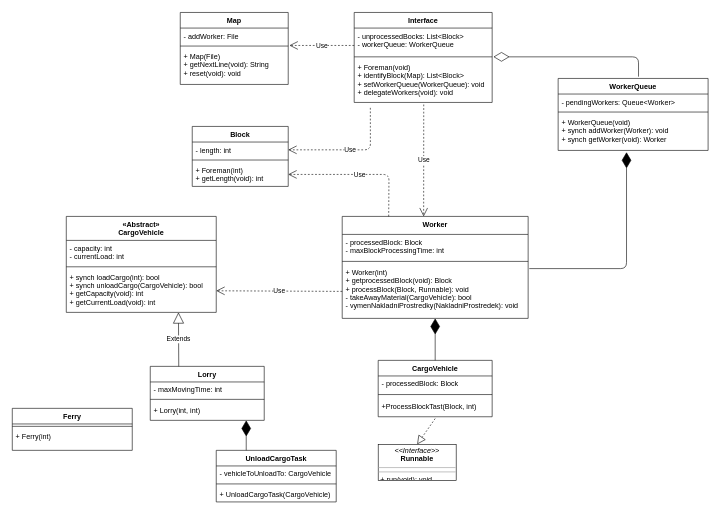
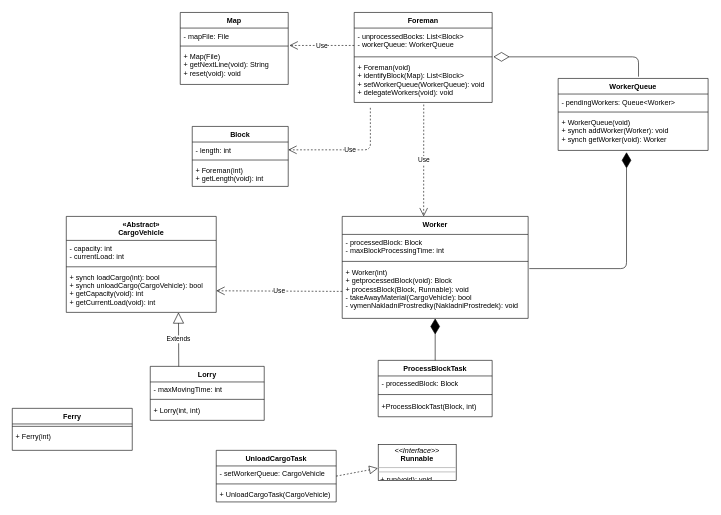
(423, 20) -> (423, 20)
(213, 36) -> (207, 36)
(338, 174) -> none
(435, 368) -> (435, 368)
(429, 428) -> none
(246, 437) -> none
none -> (353, 473)
(279, 474) -> (275, 474)
